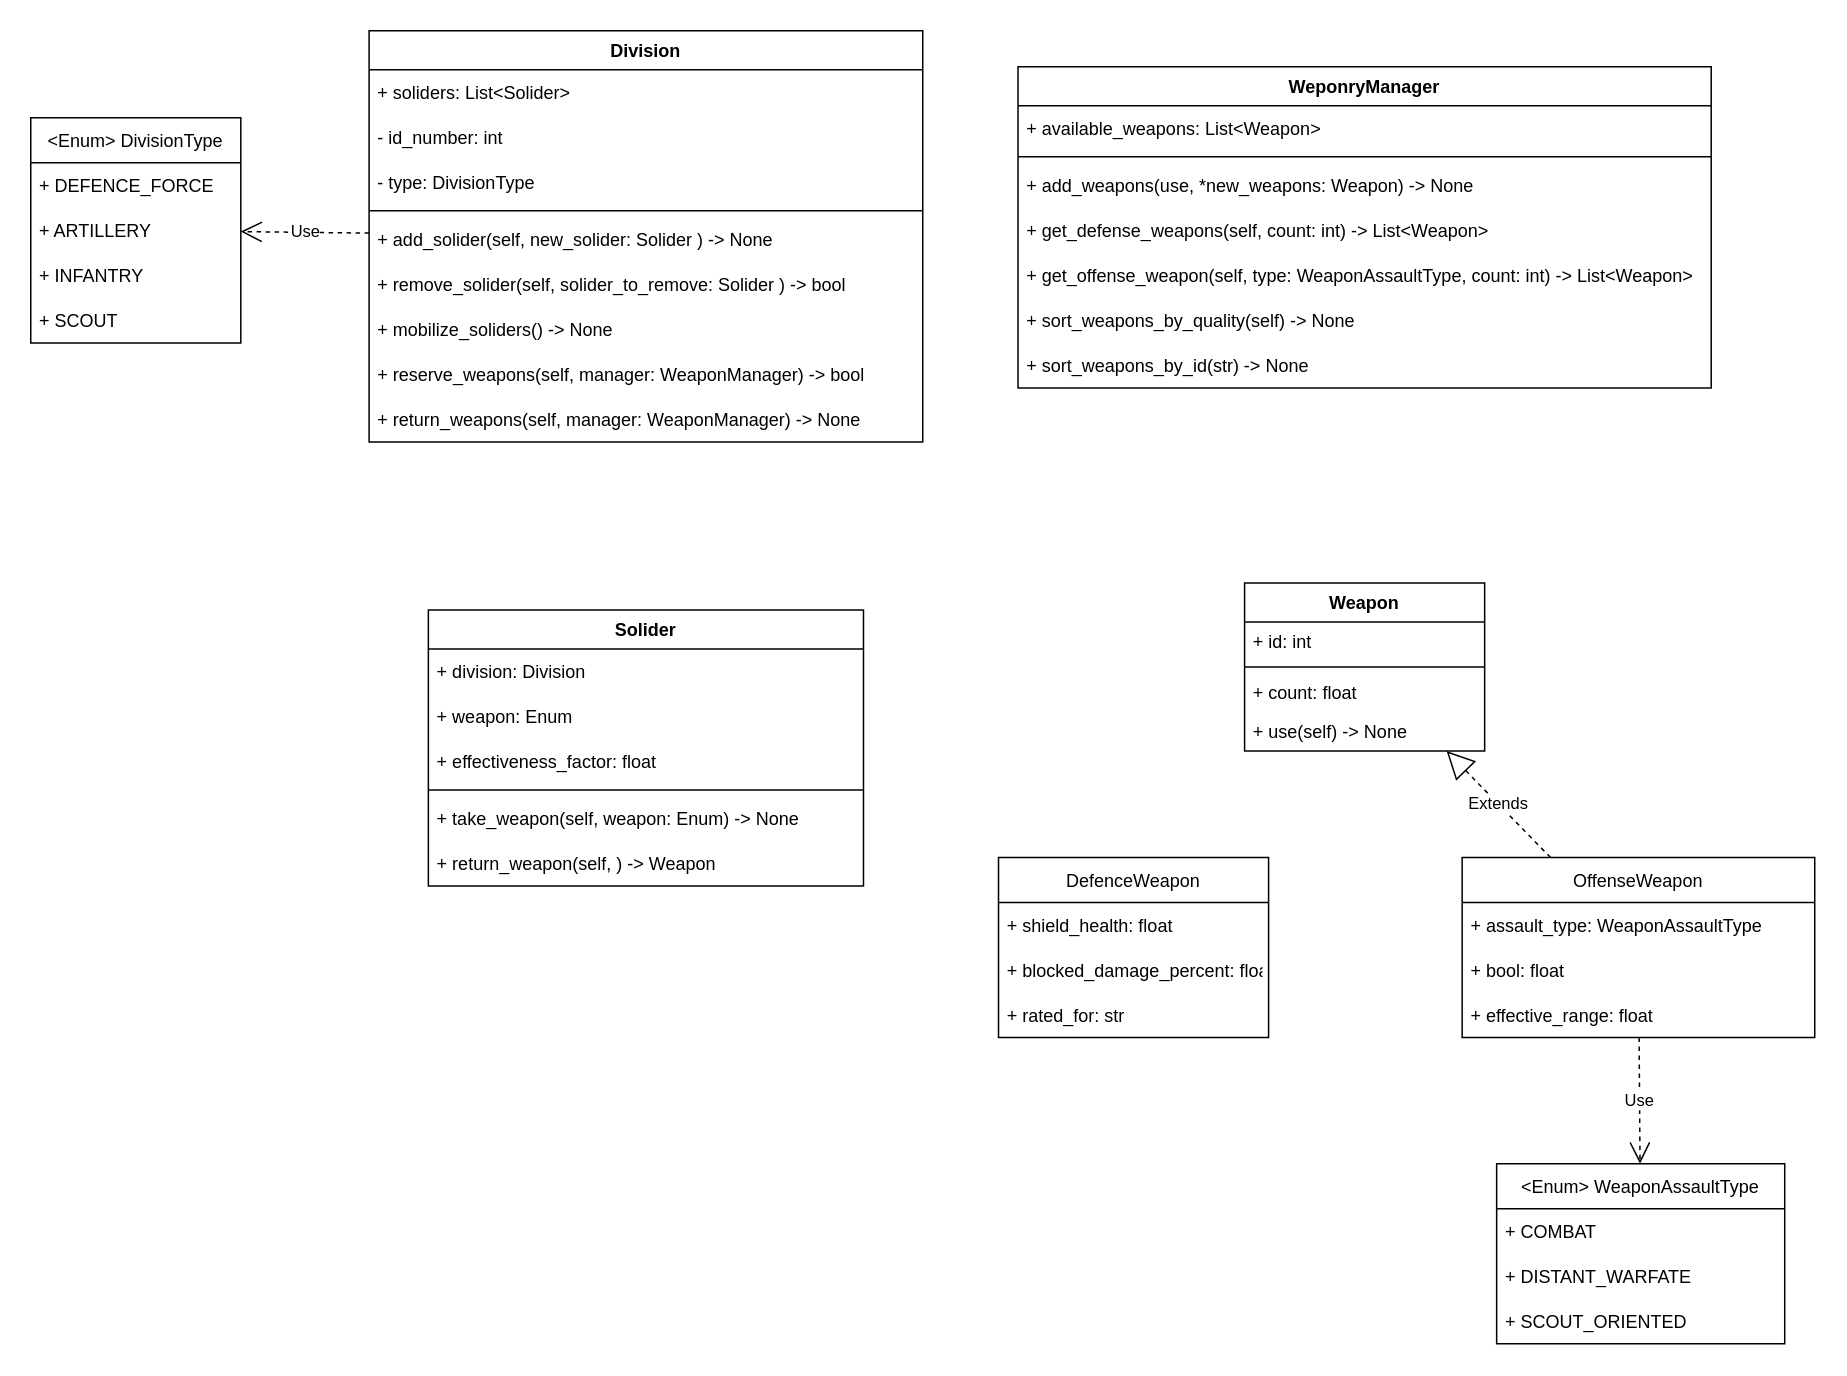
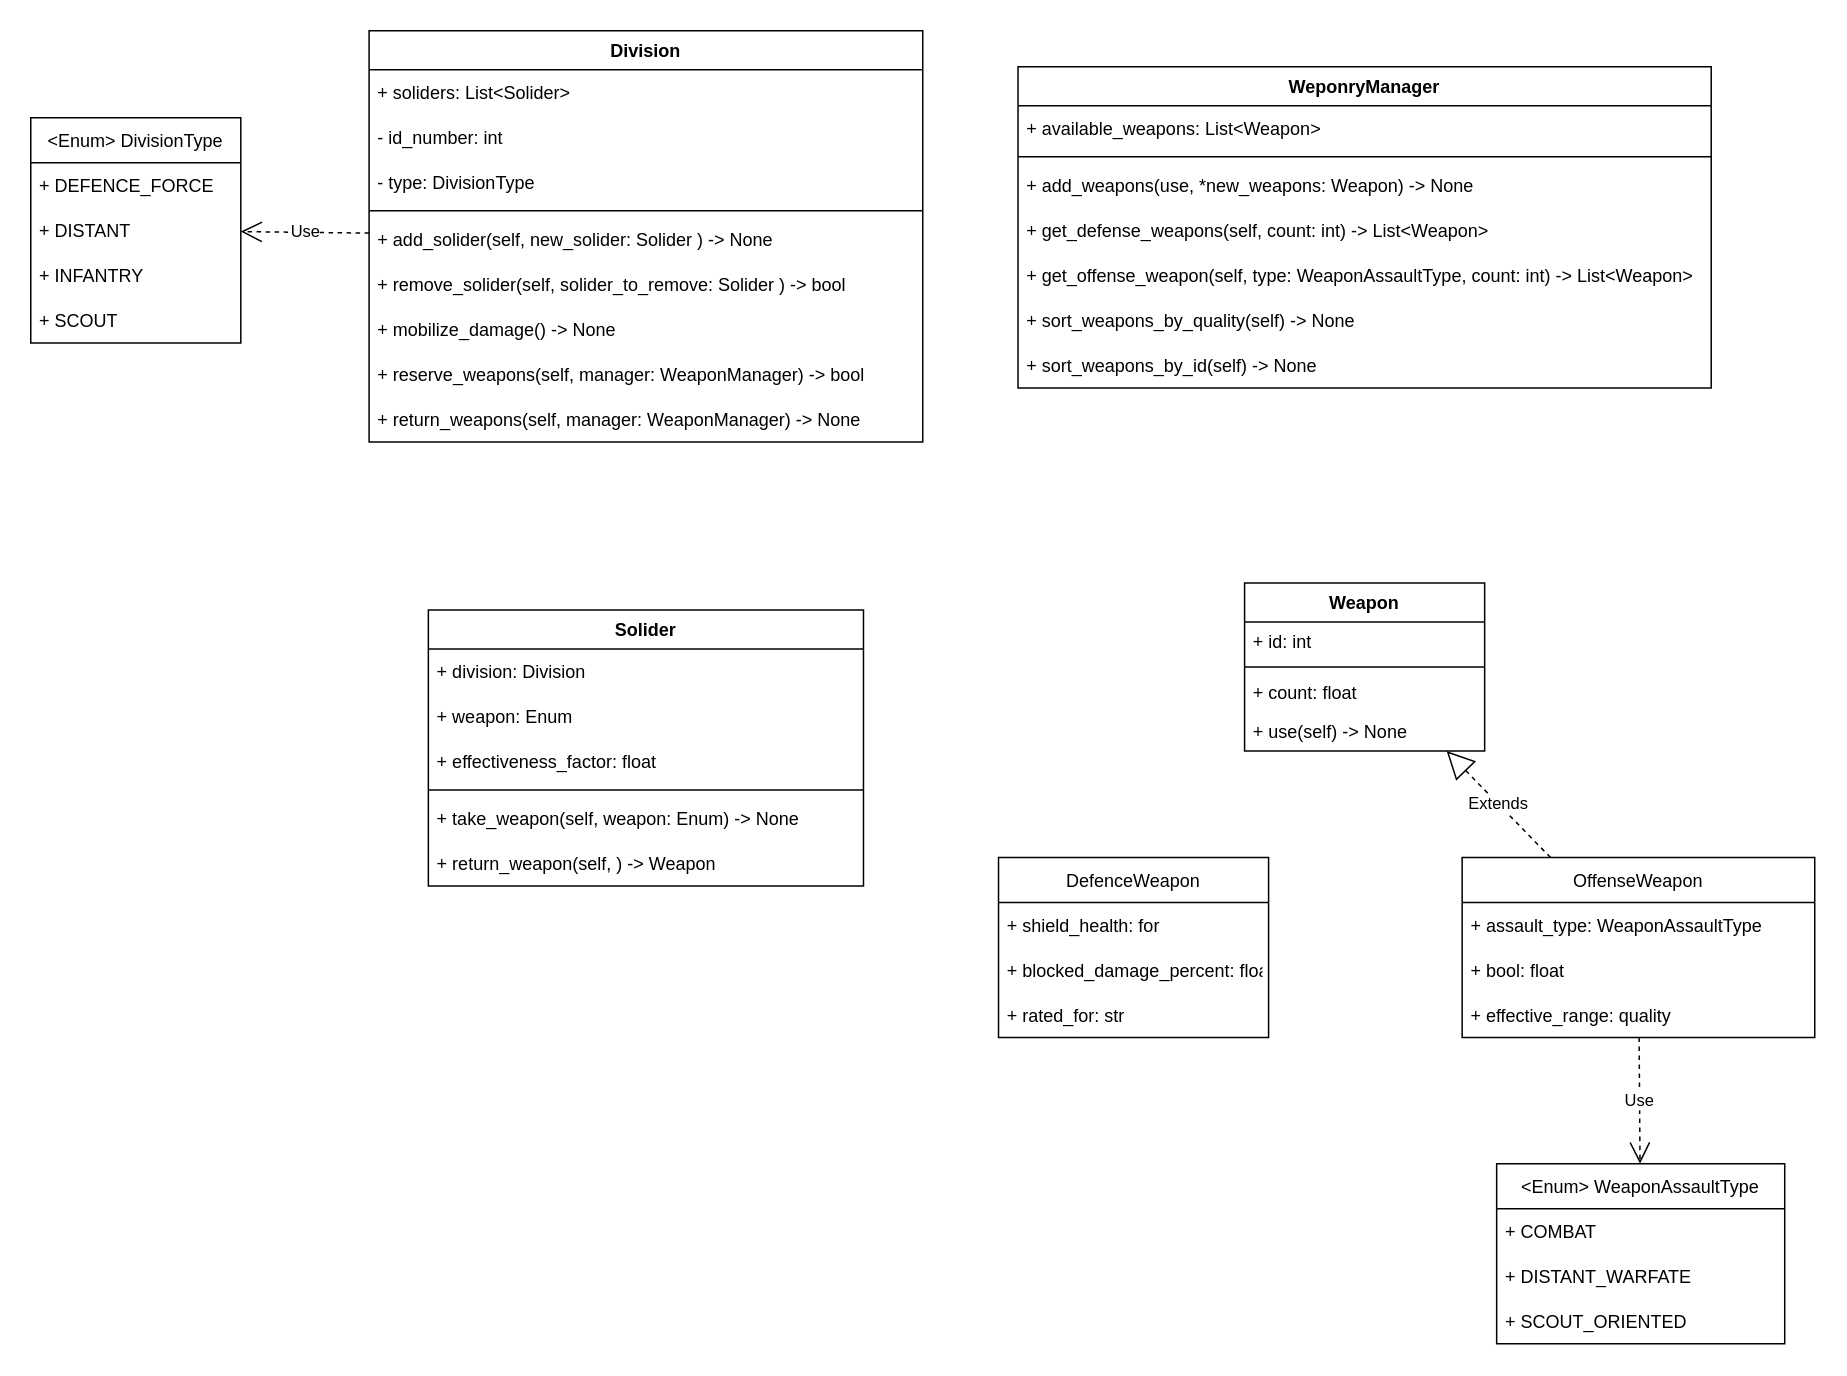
(92, 231) -> (82, 231)
(505, 330) -> (499, 330)
(1183, 366) -> (1186, 366)
(1101, 926) -> (1093, 926)
(1579, 1016) -> (1587, 1016)
